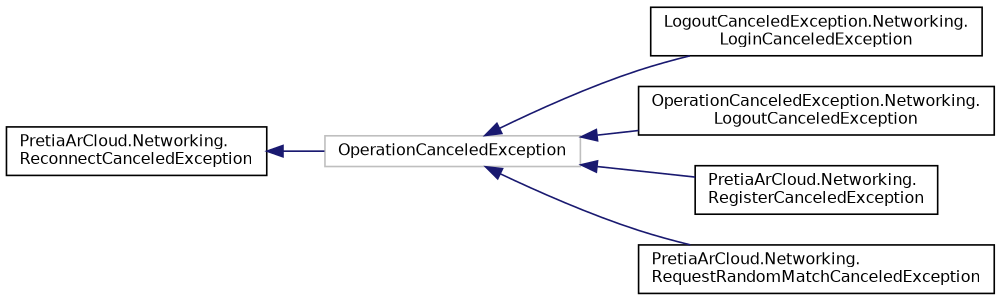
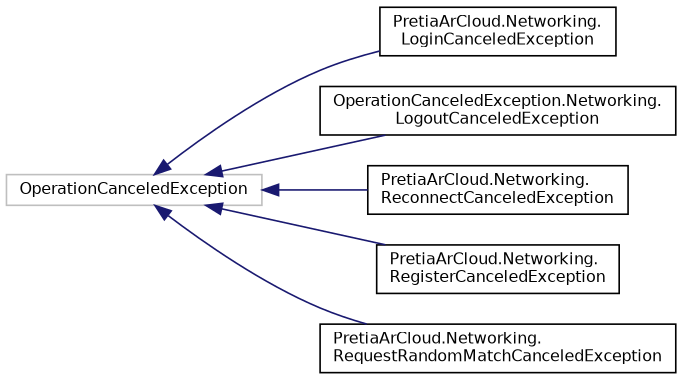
(816, 32) -> (498, 32)
(304, 151) -> (323, 190)
